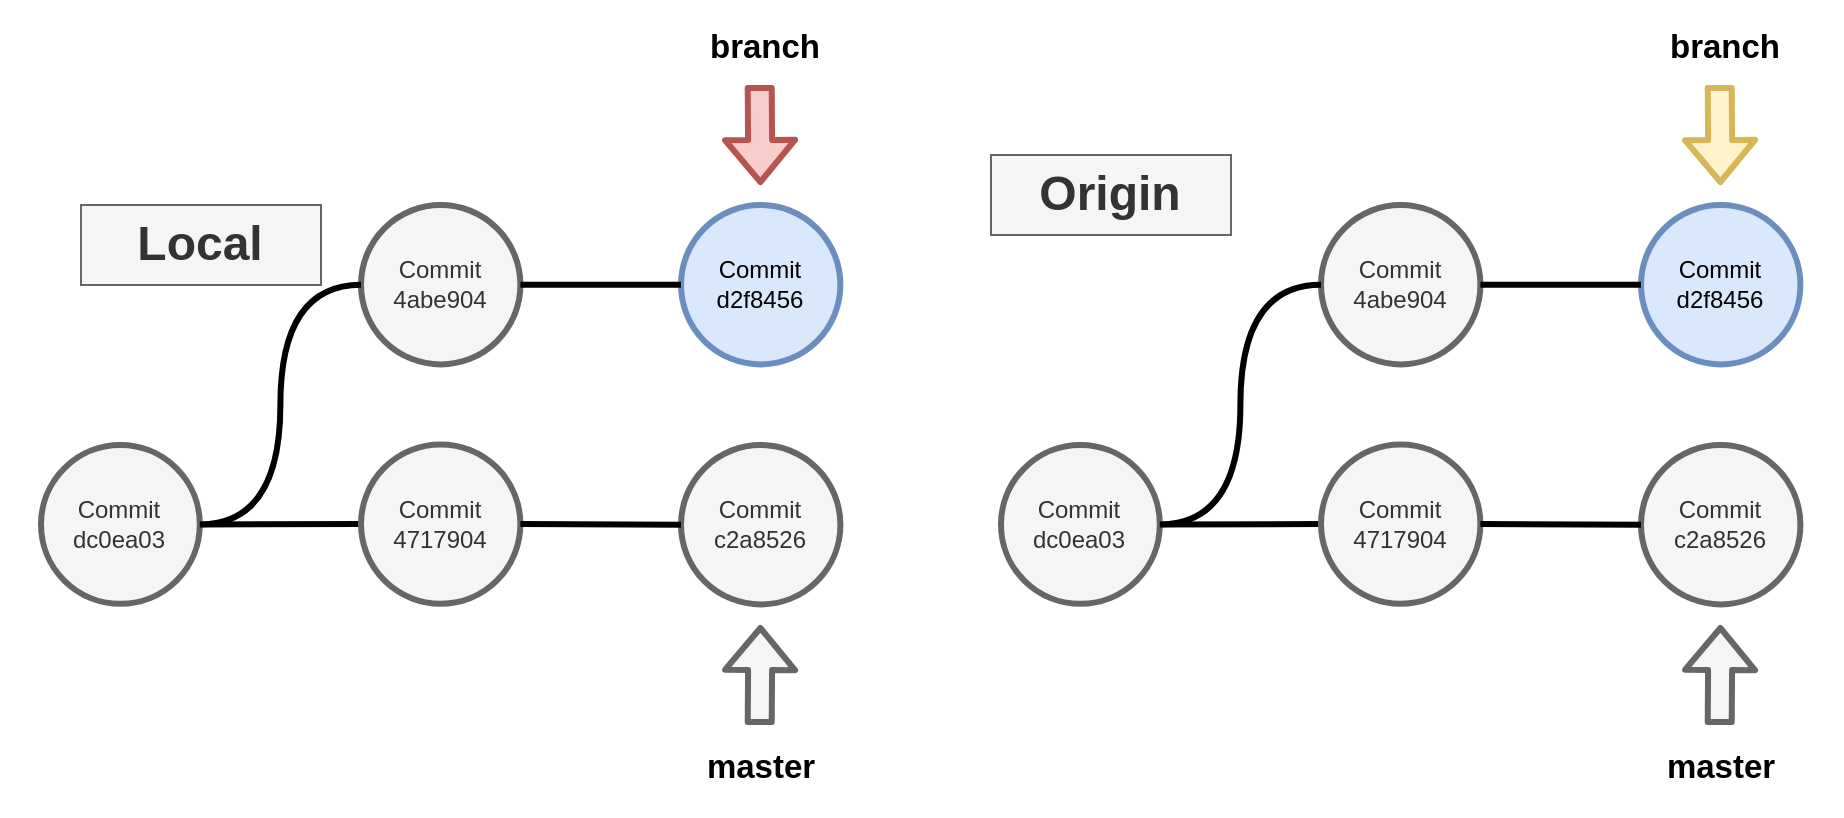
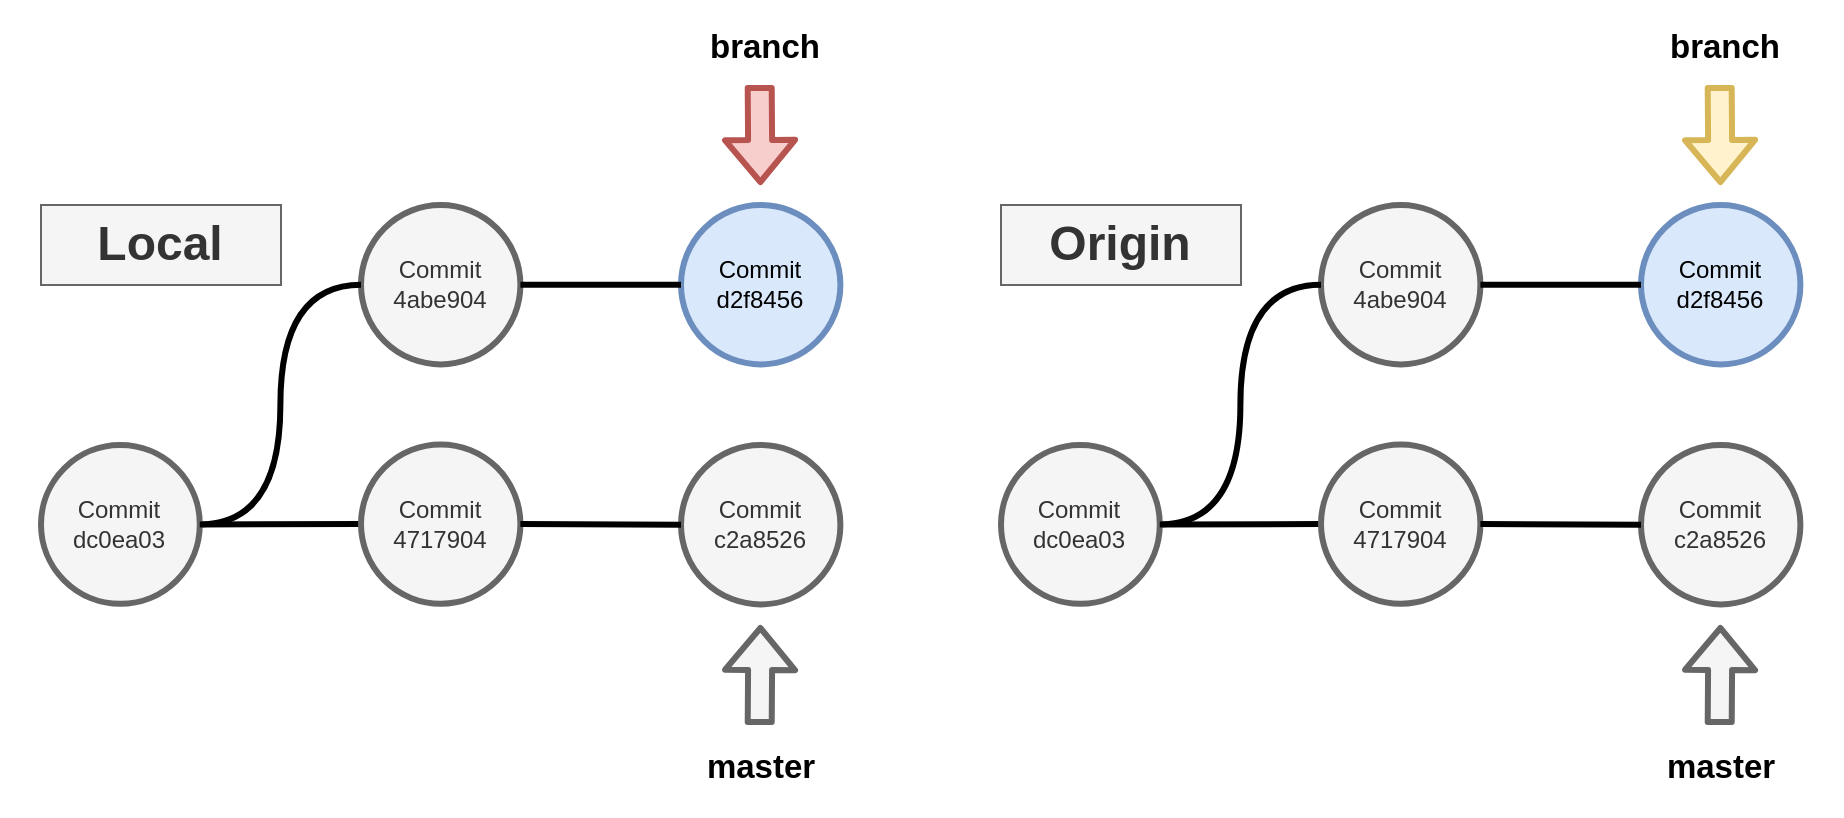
(1111, 195) -> (1121, 245)
(201, 245) -> (161, 245)
